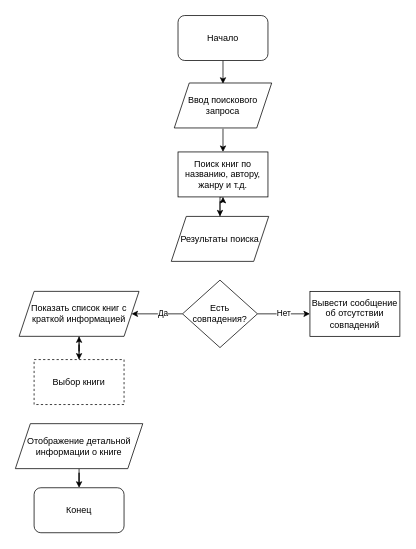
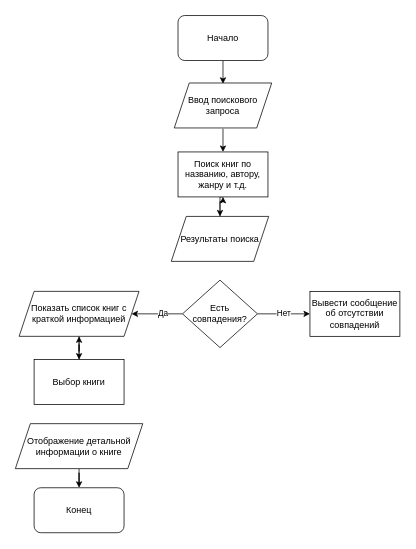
(79, 382) -> (79, 382)
